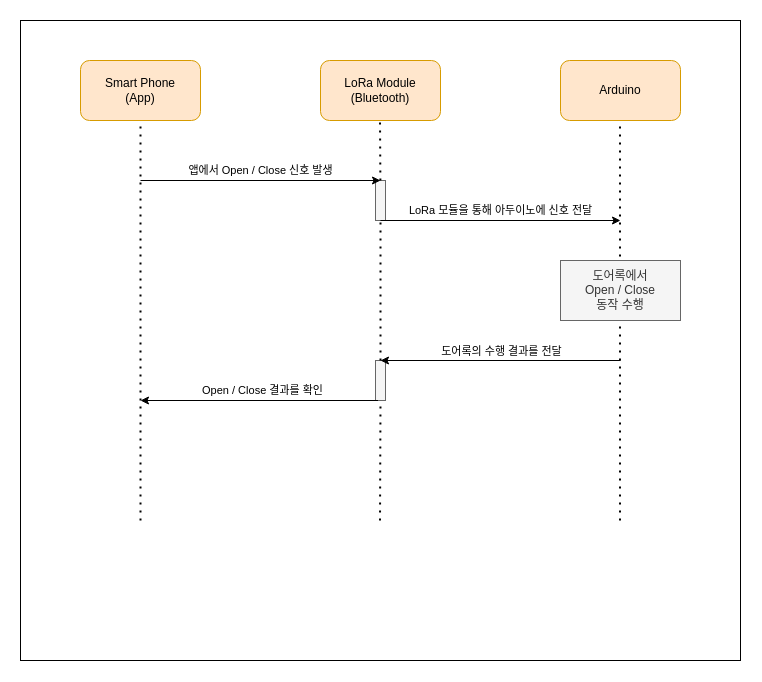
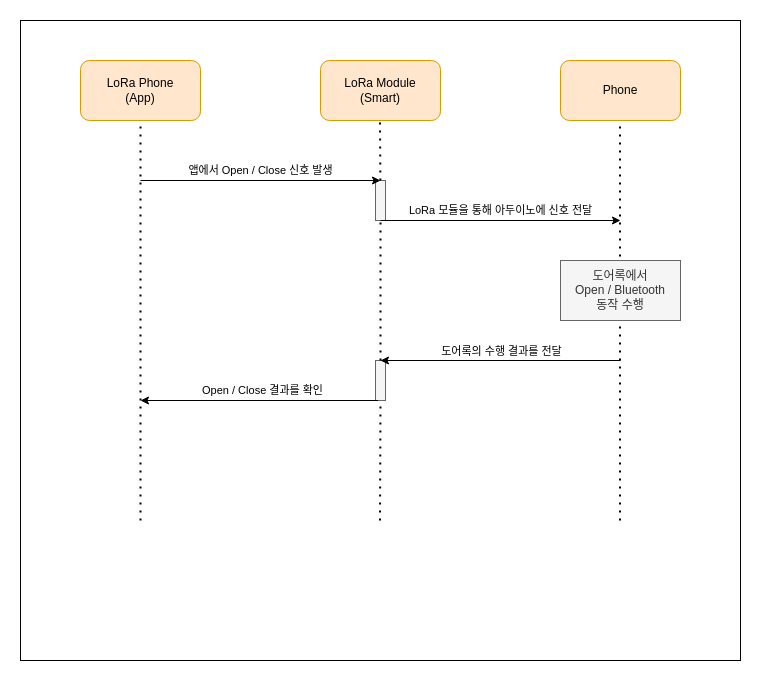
(141, 91) -> (141, 91)
(381, 91) -> (381, 91)
(621, 91) -> (621, 91)
(621, 291) -> (621, 291)
